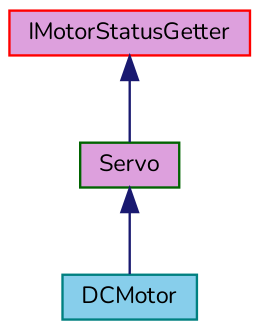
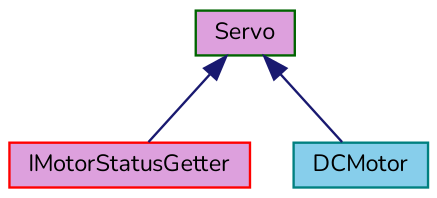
(130, 111) -> (179, 108)
